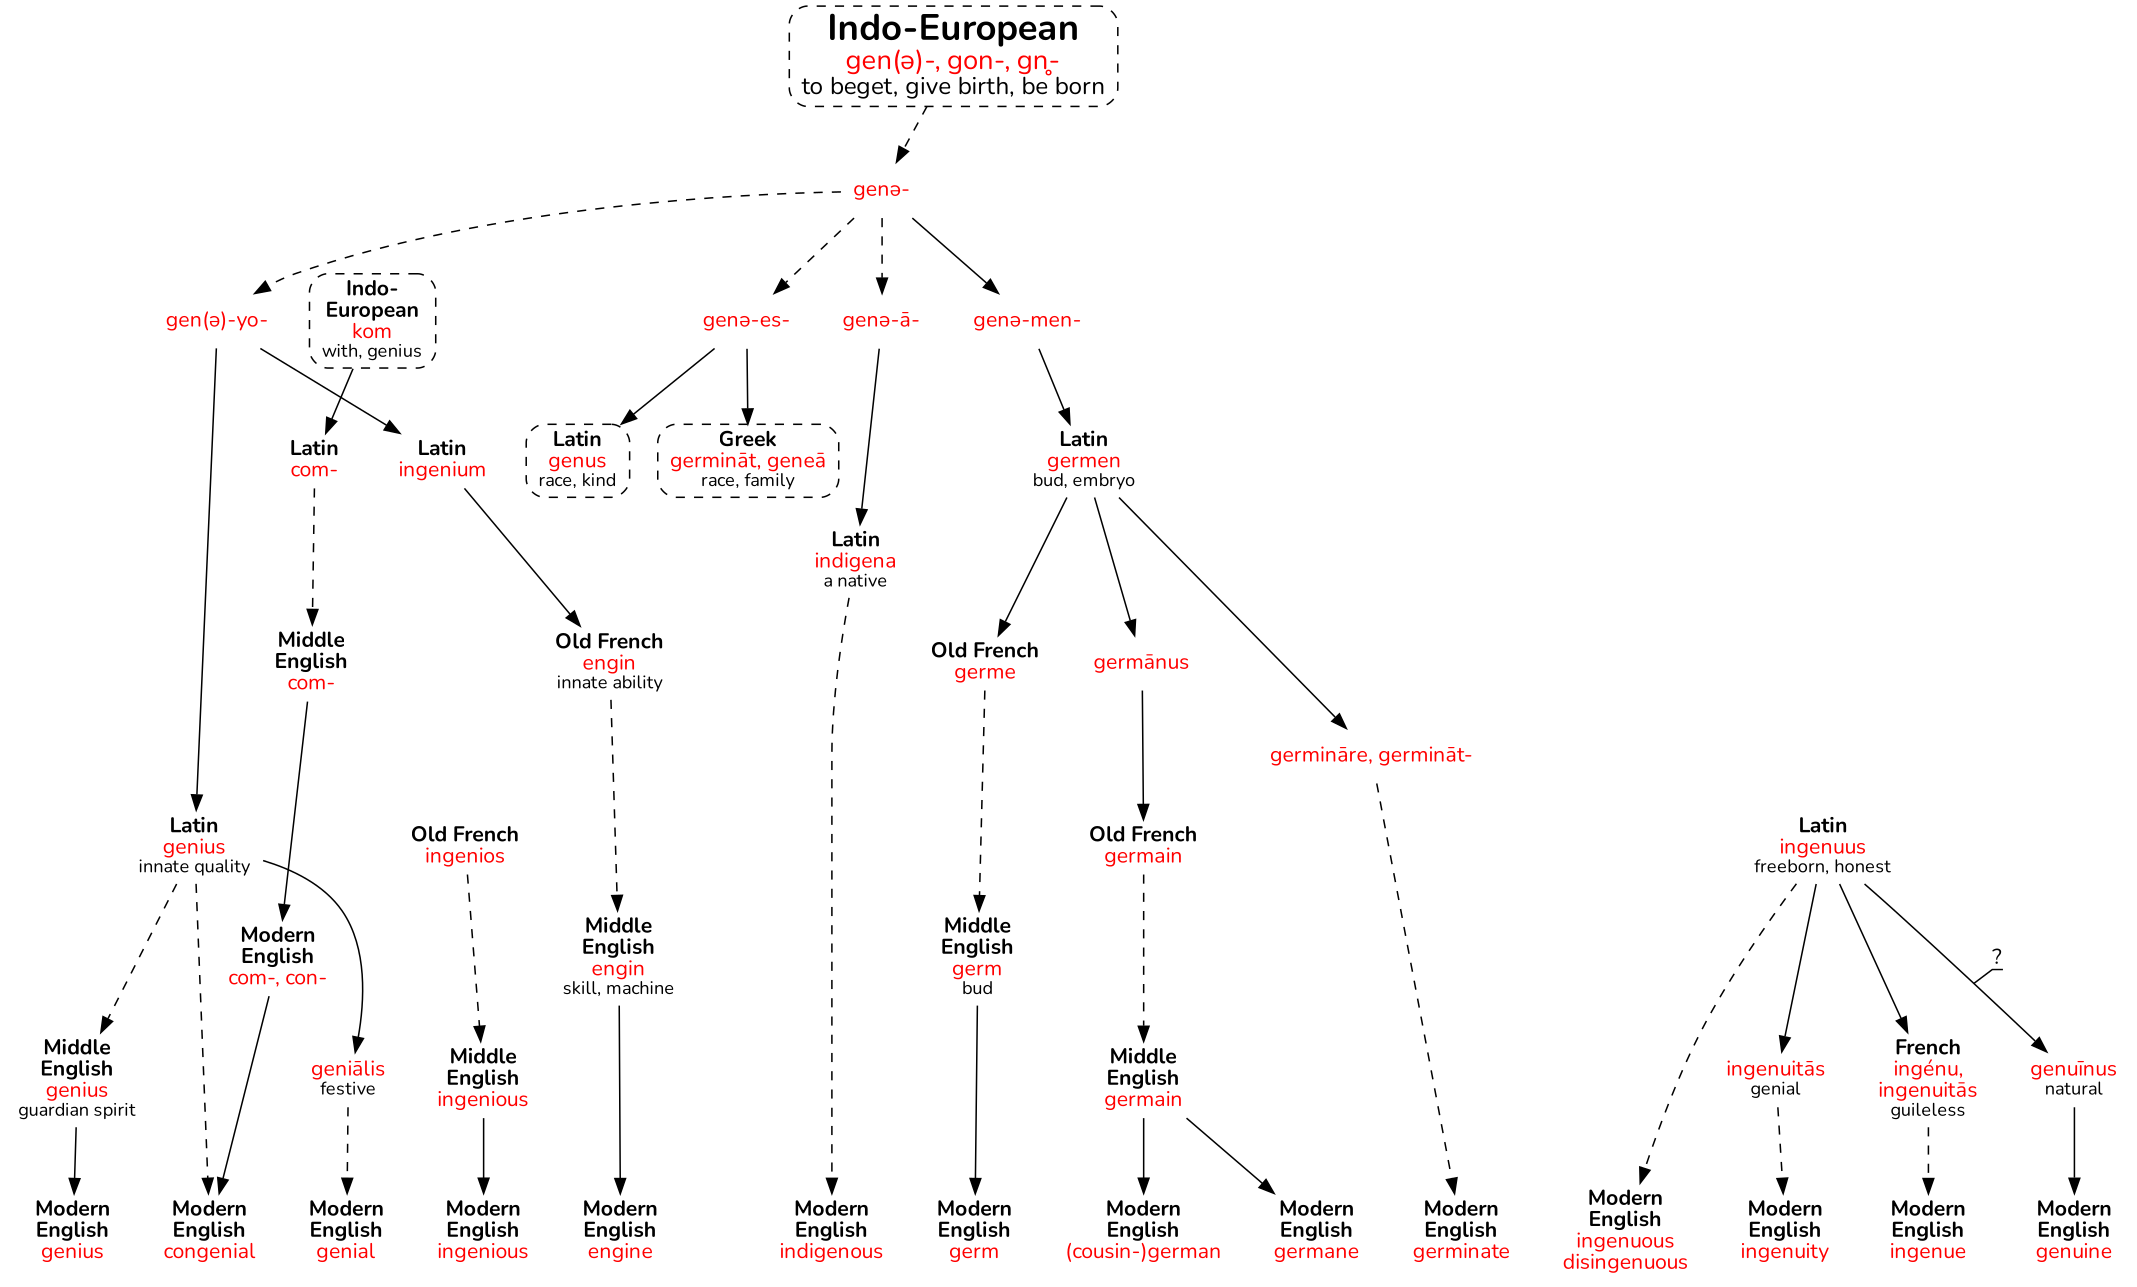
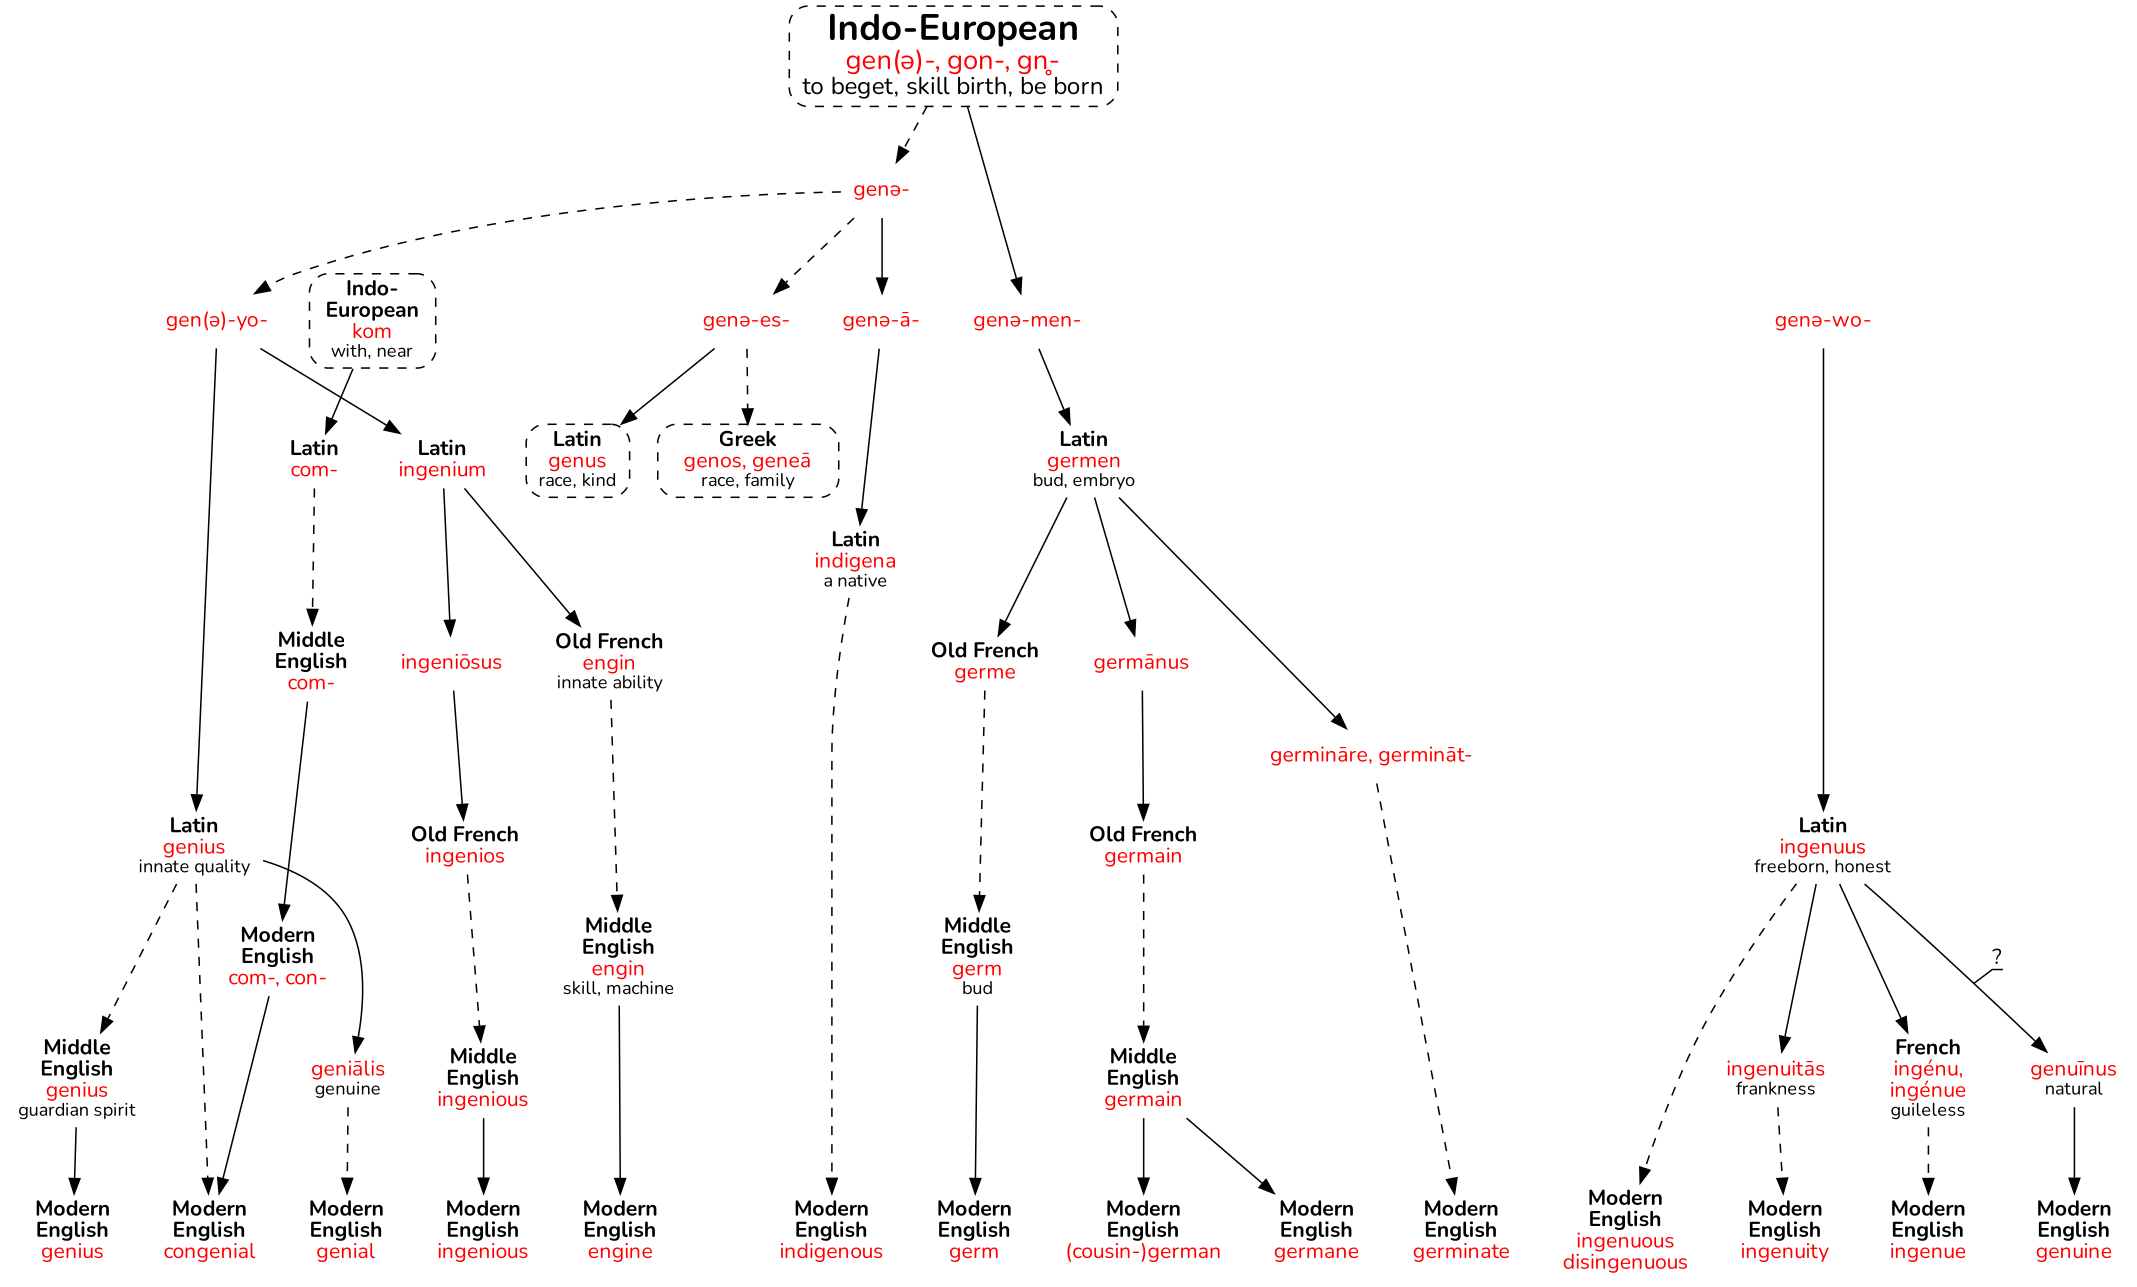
(954, 87) -> (954, 87)
(882, 248) -> (882, 248)
(949, 251) -> (992, 193)
none -> (1823, 321)
(373, 351) -> (373, 351)
(747, 379) -> (747, 379)
(748, 461) -> (748, 461)
none -> (452, 663)
(348, 1089) -> (348, 1089)
(1776, 1089) -> (1776, 1089)
(1928, 1090) -> (1928, 1090)
